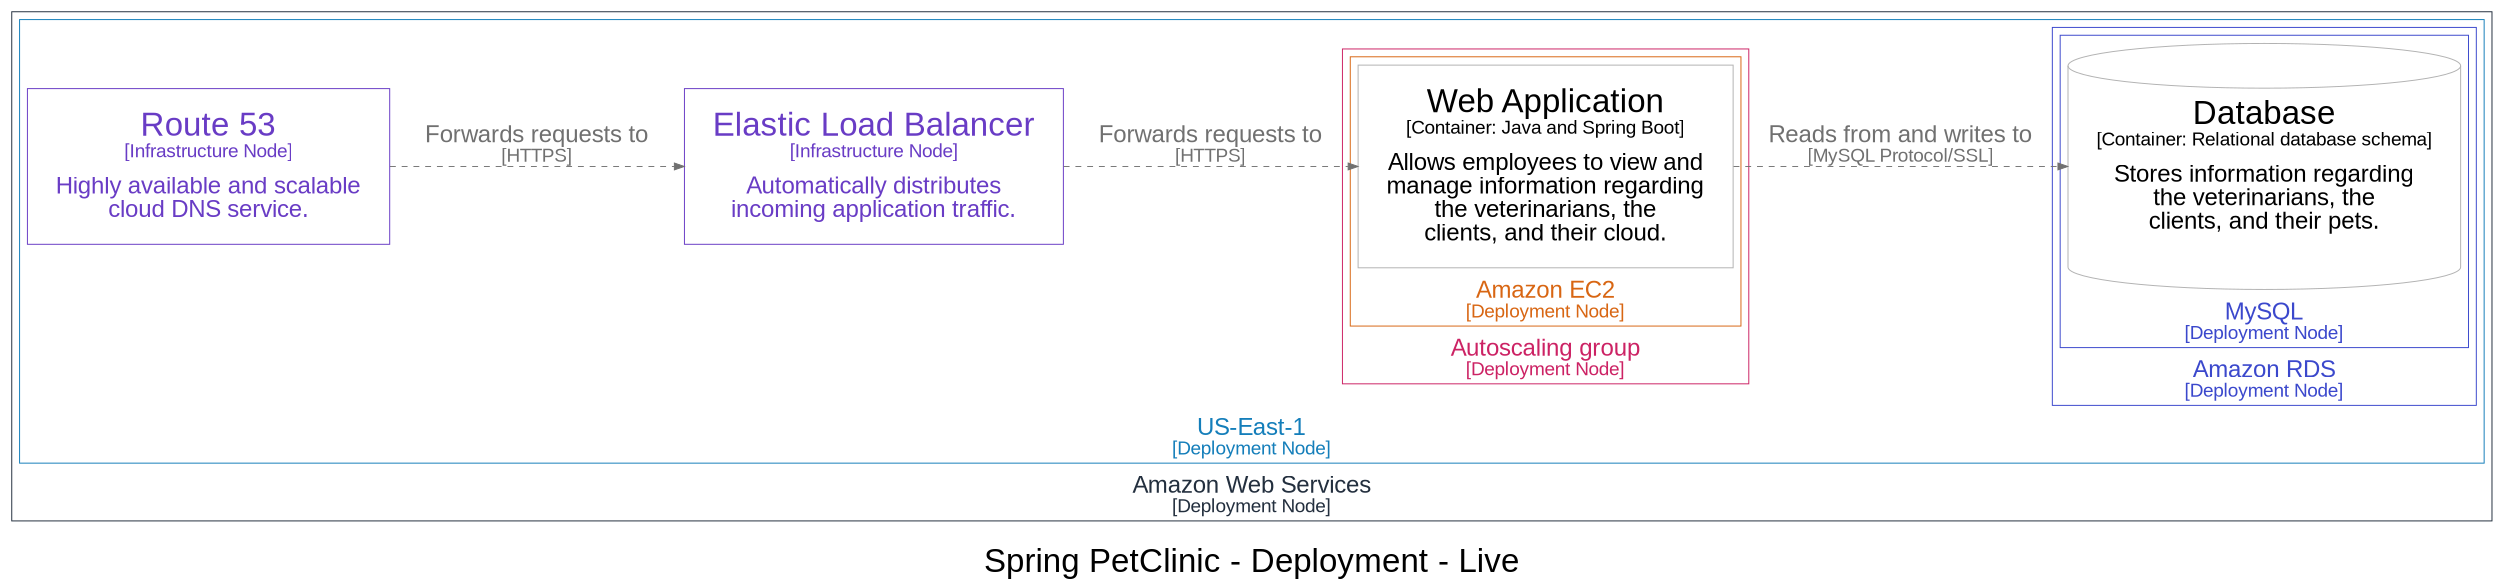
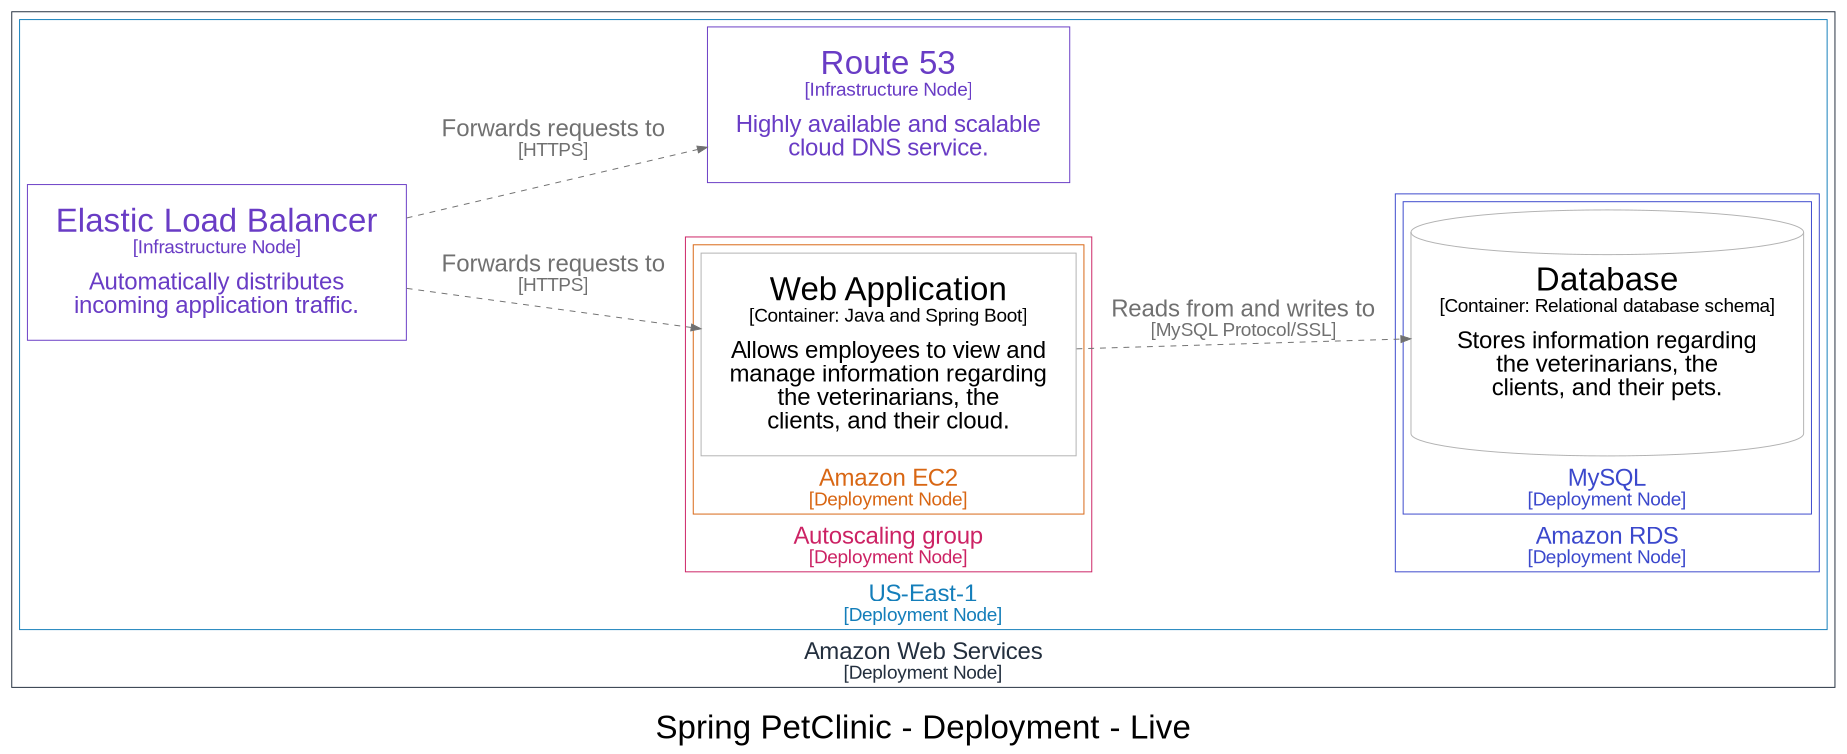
(532, 166) -> (552, 184)
